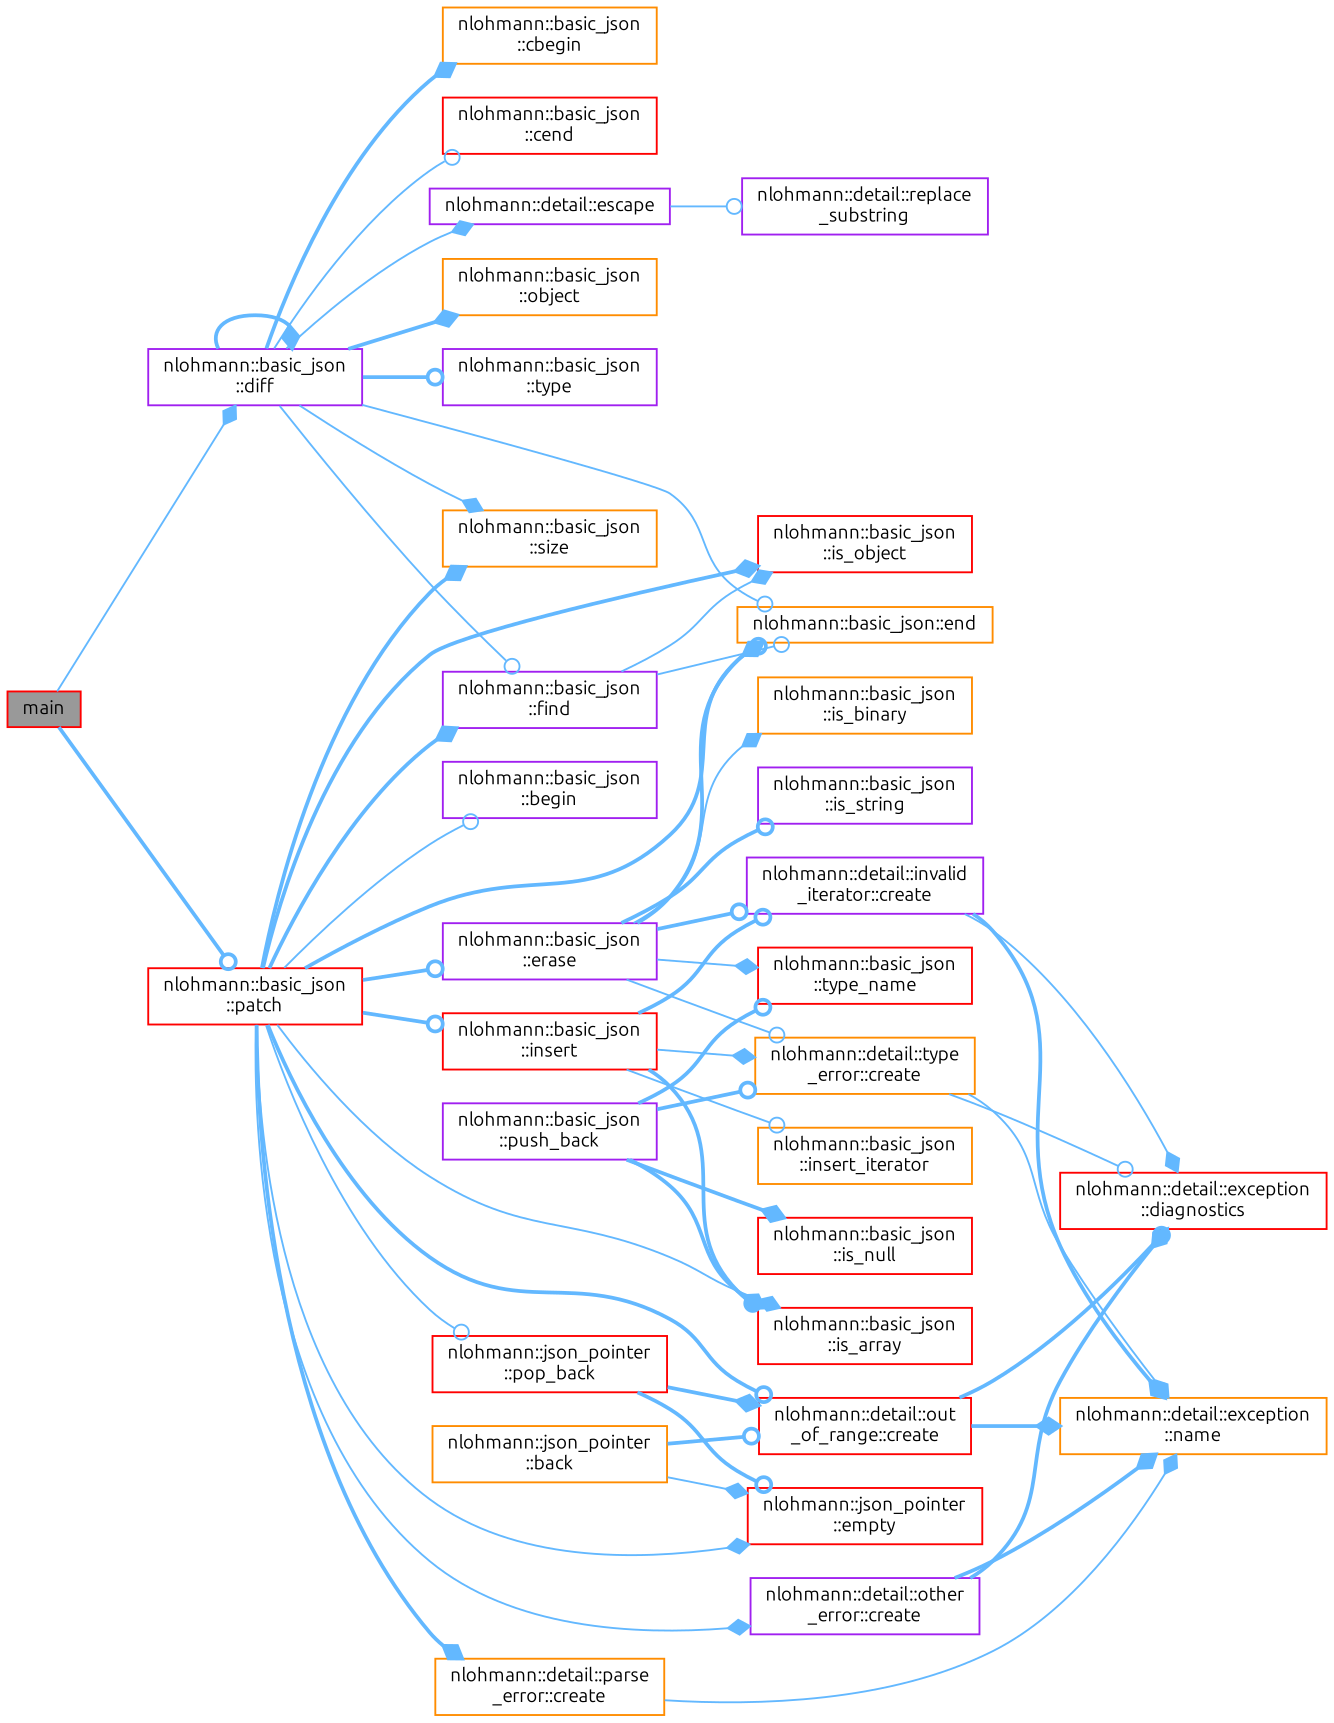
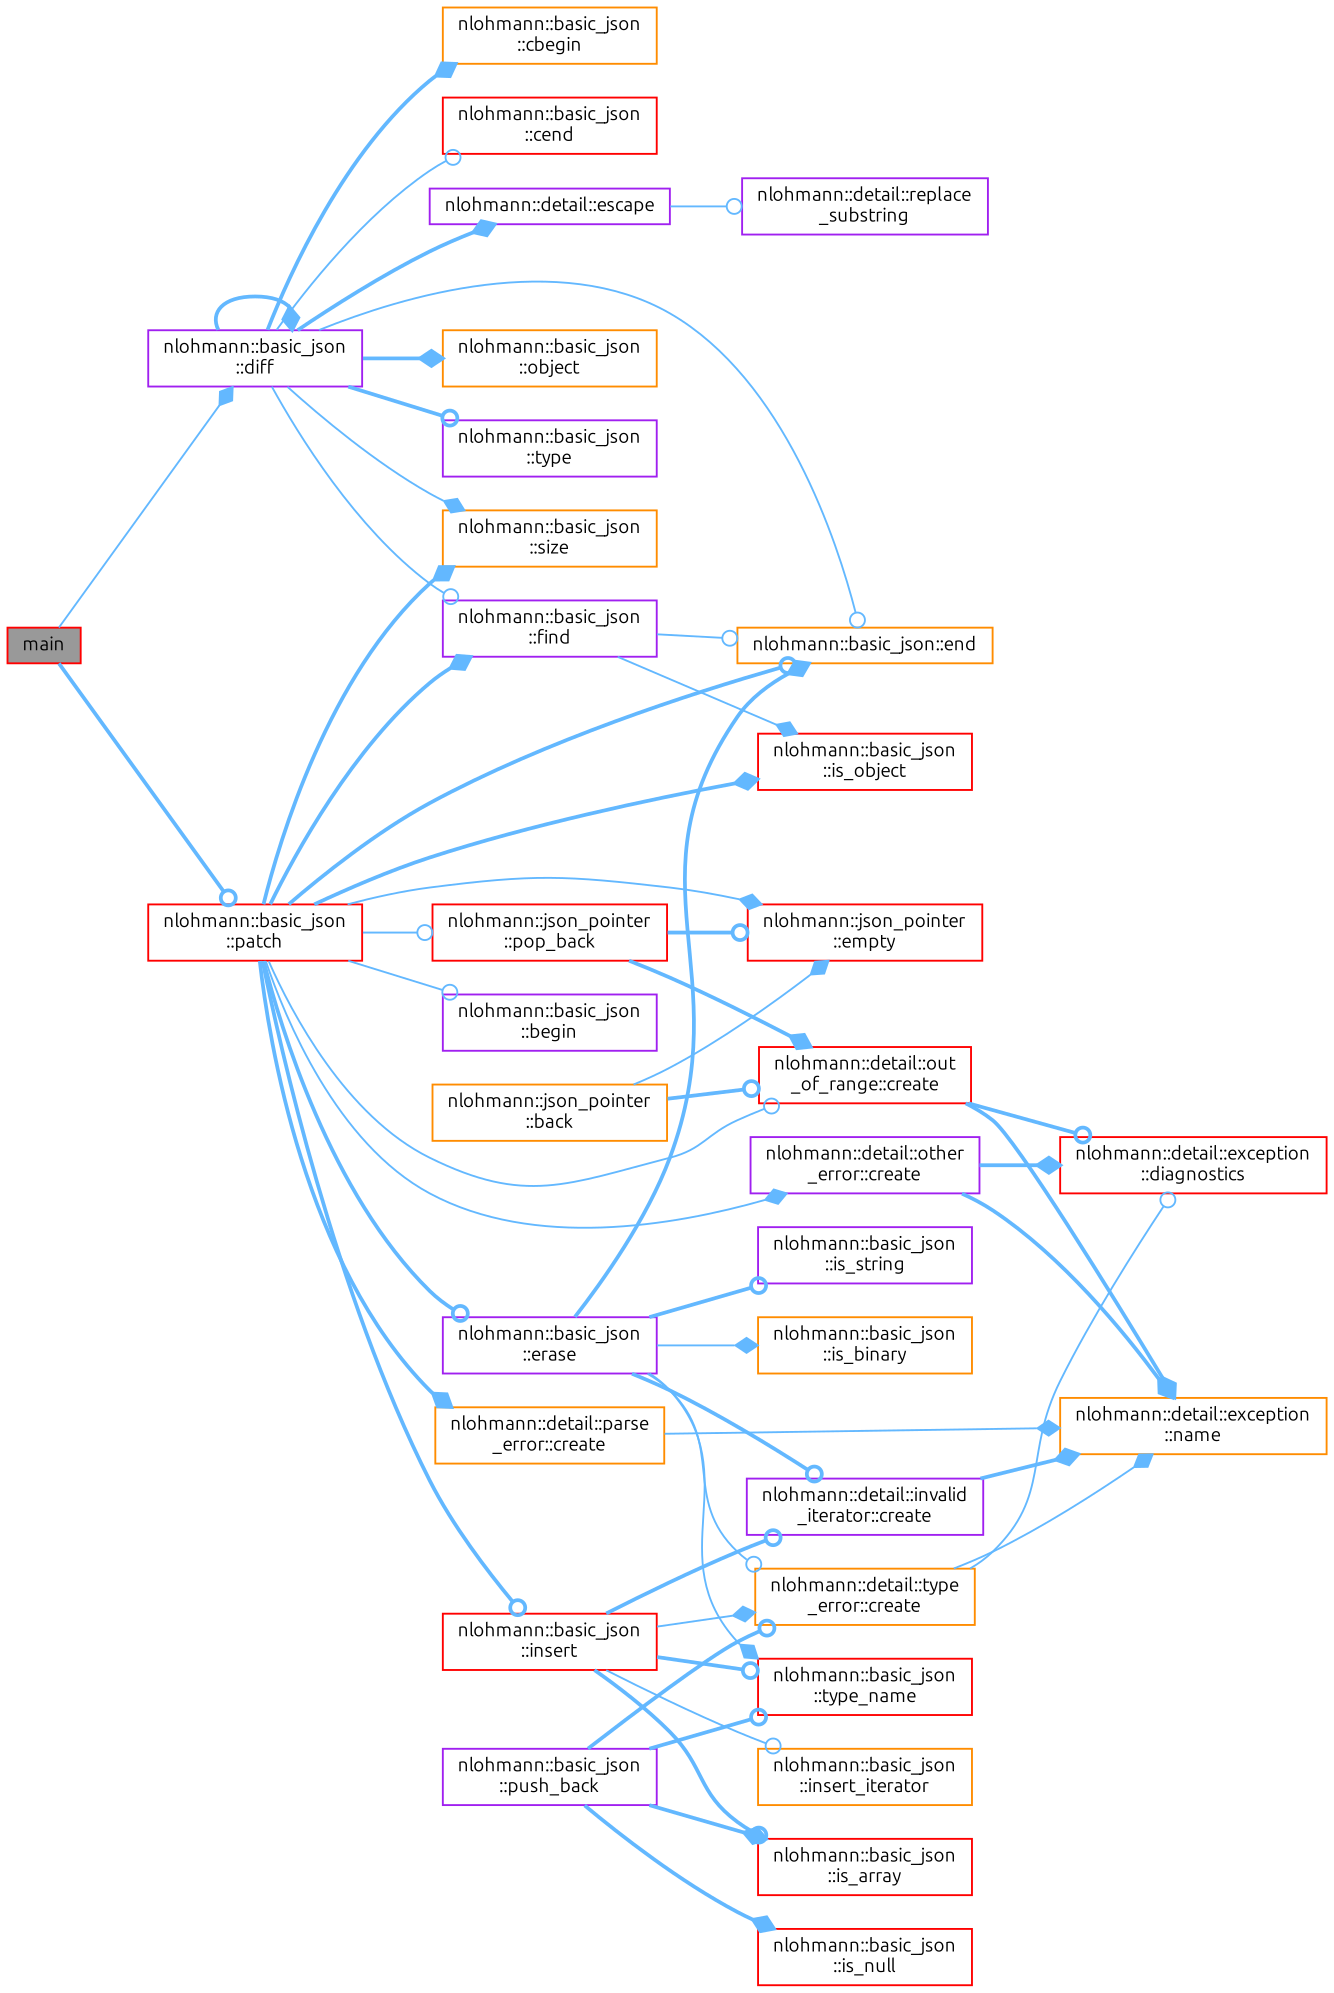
(364, 284) -> (383, 277)
(1081, 1019) -> none
(491, 1208) -> none
(464, 1277) -> (474, 1176)
none -> (685, 1661)
